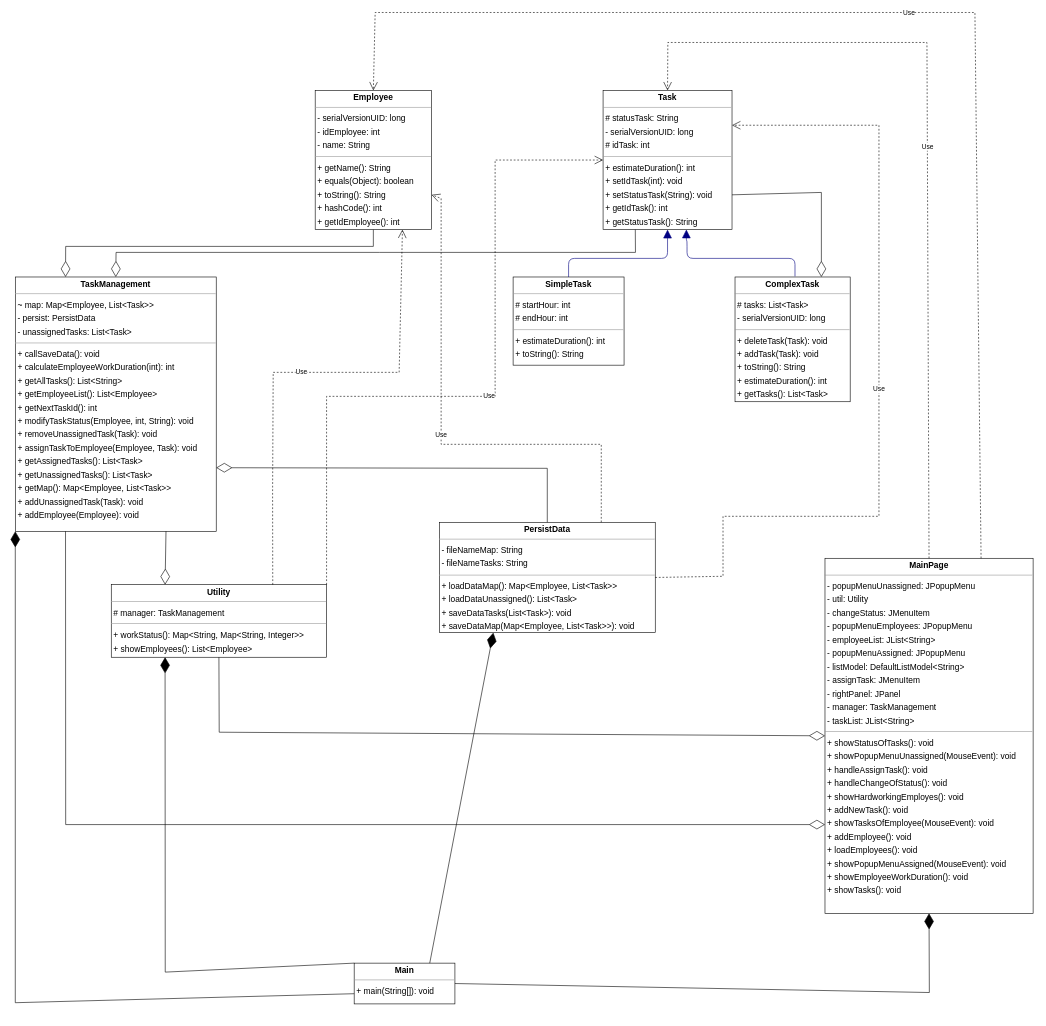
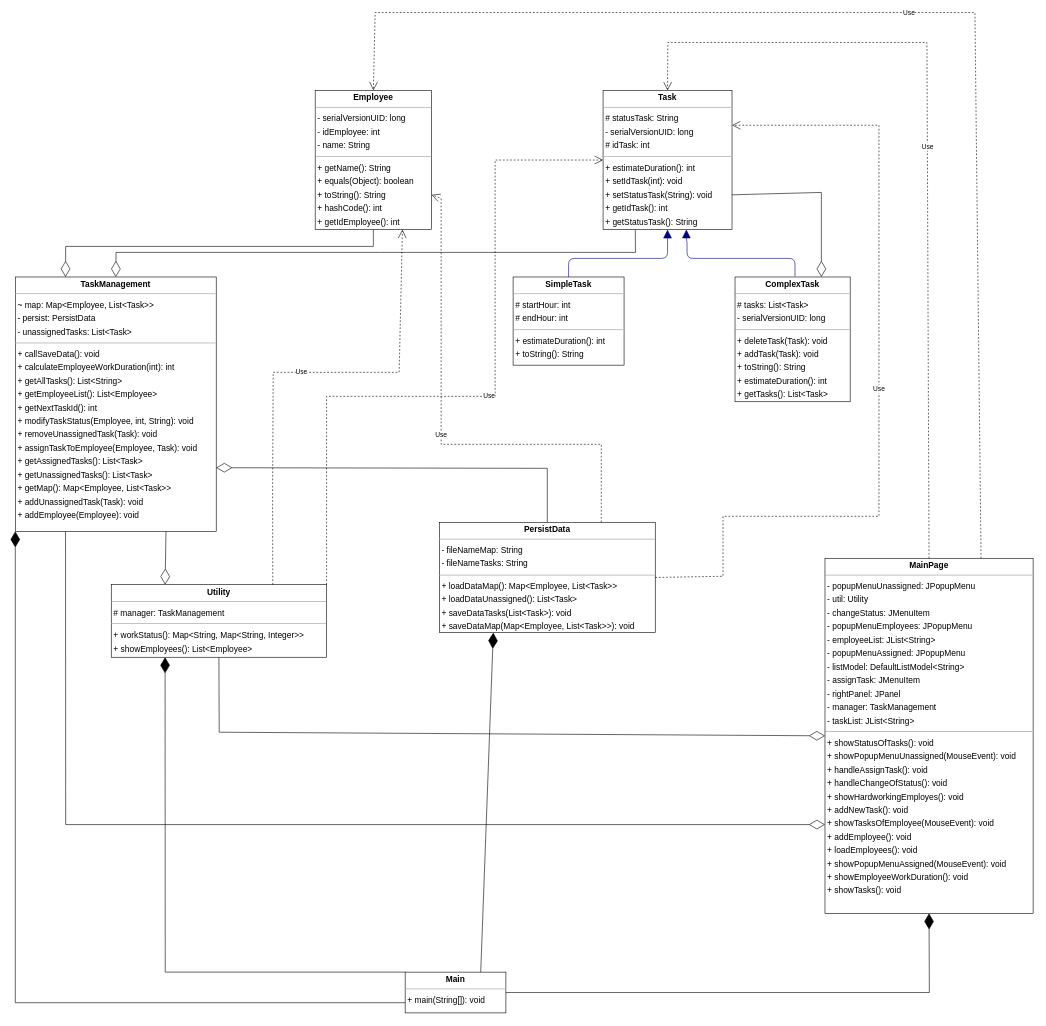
(405, 984) -> (456, 993)
